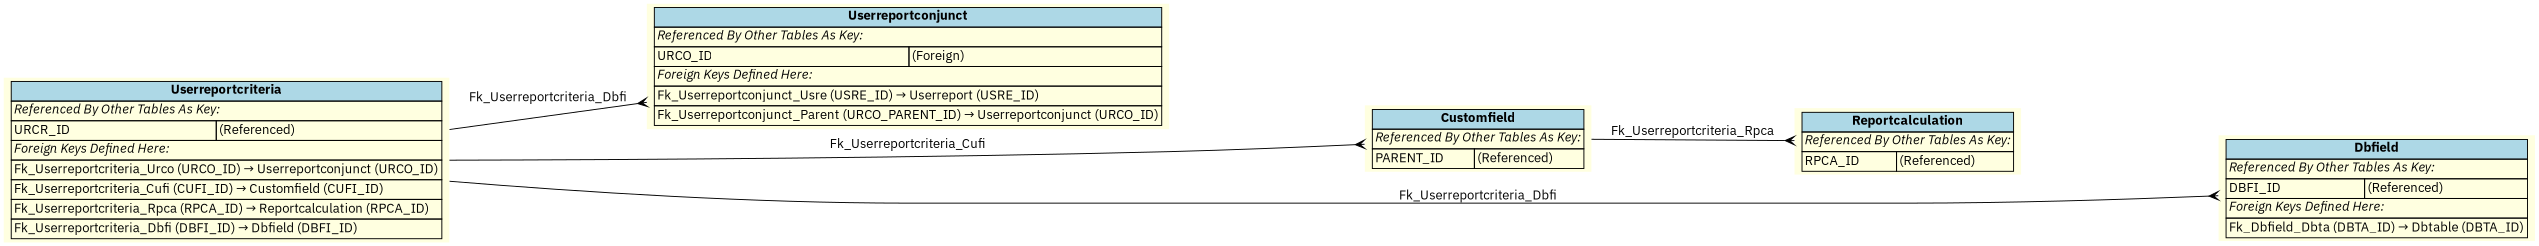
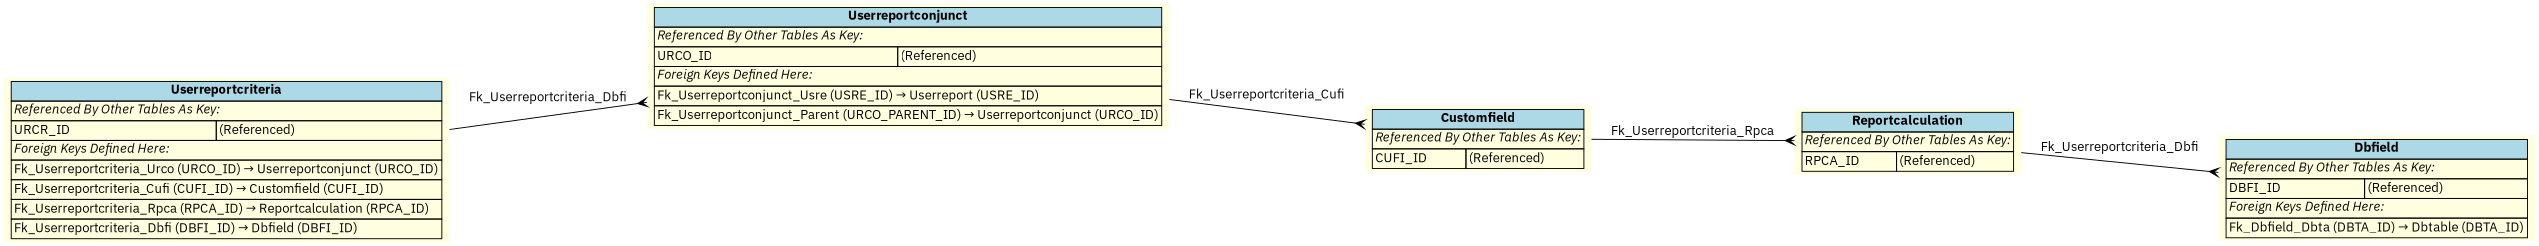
(938, 56) -> (939, 56)
(902, 157) -> (1262, 111)
(1410, 158) -> (1401, 158)
(1329, 203) -> (2115, 162)
